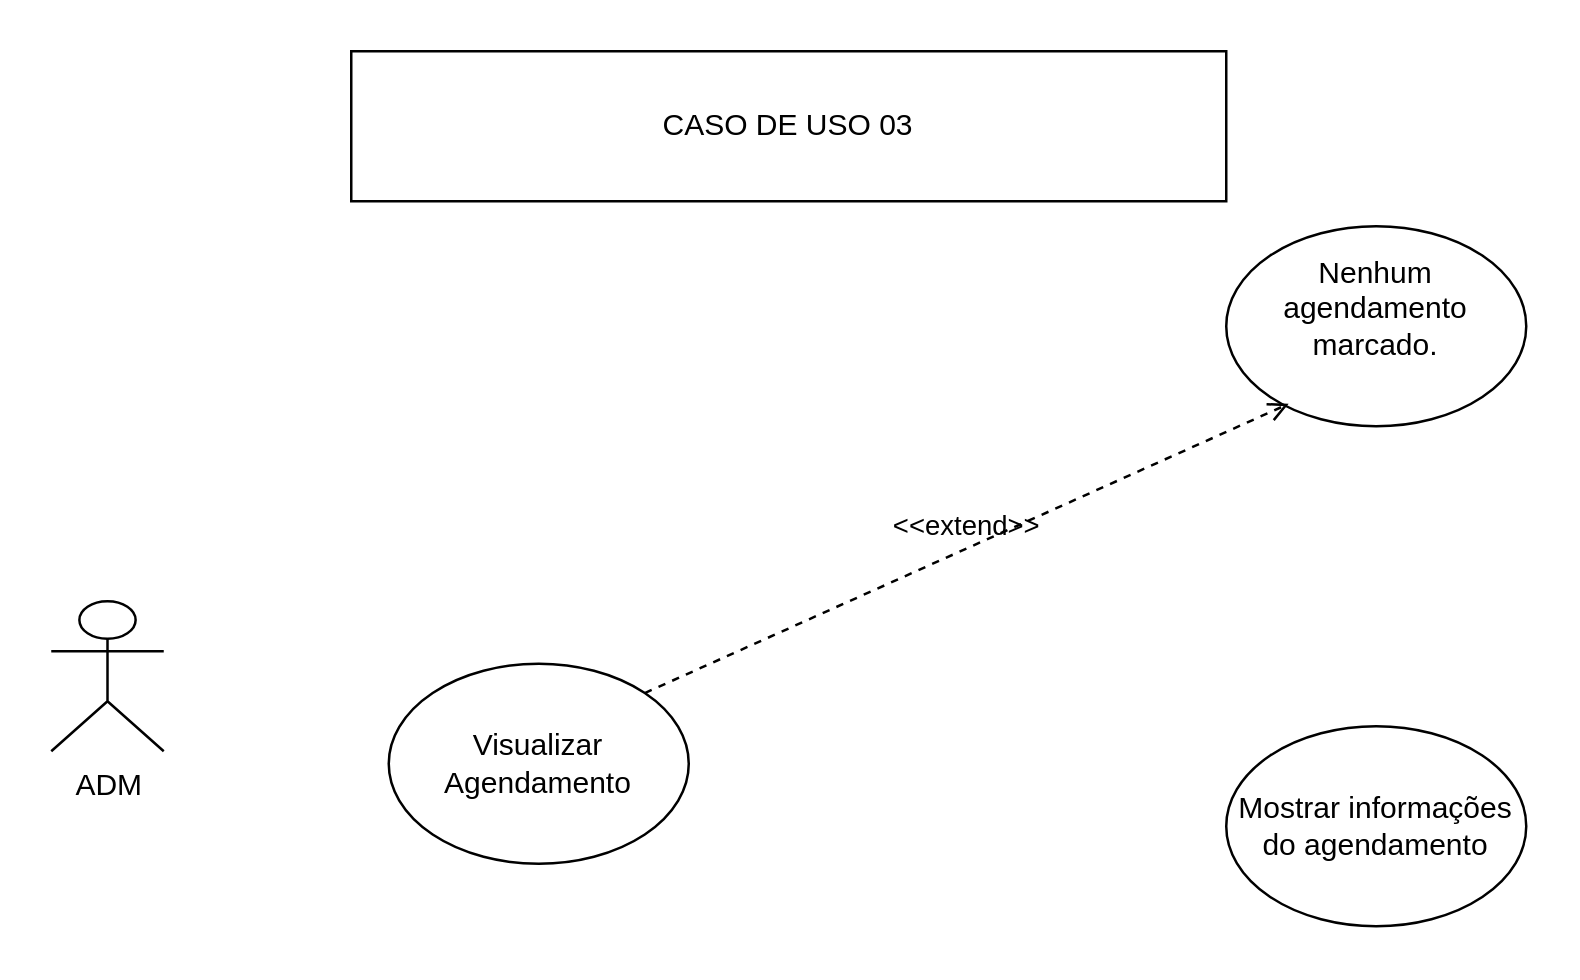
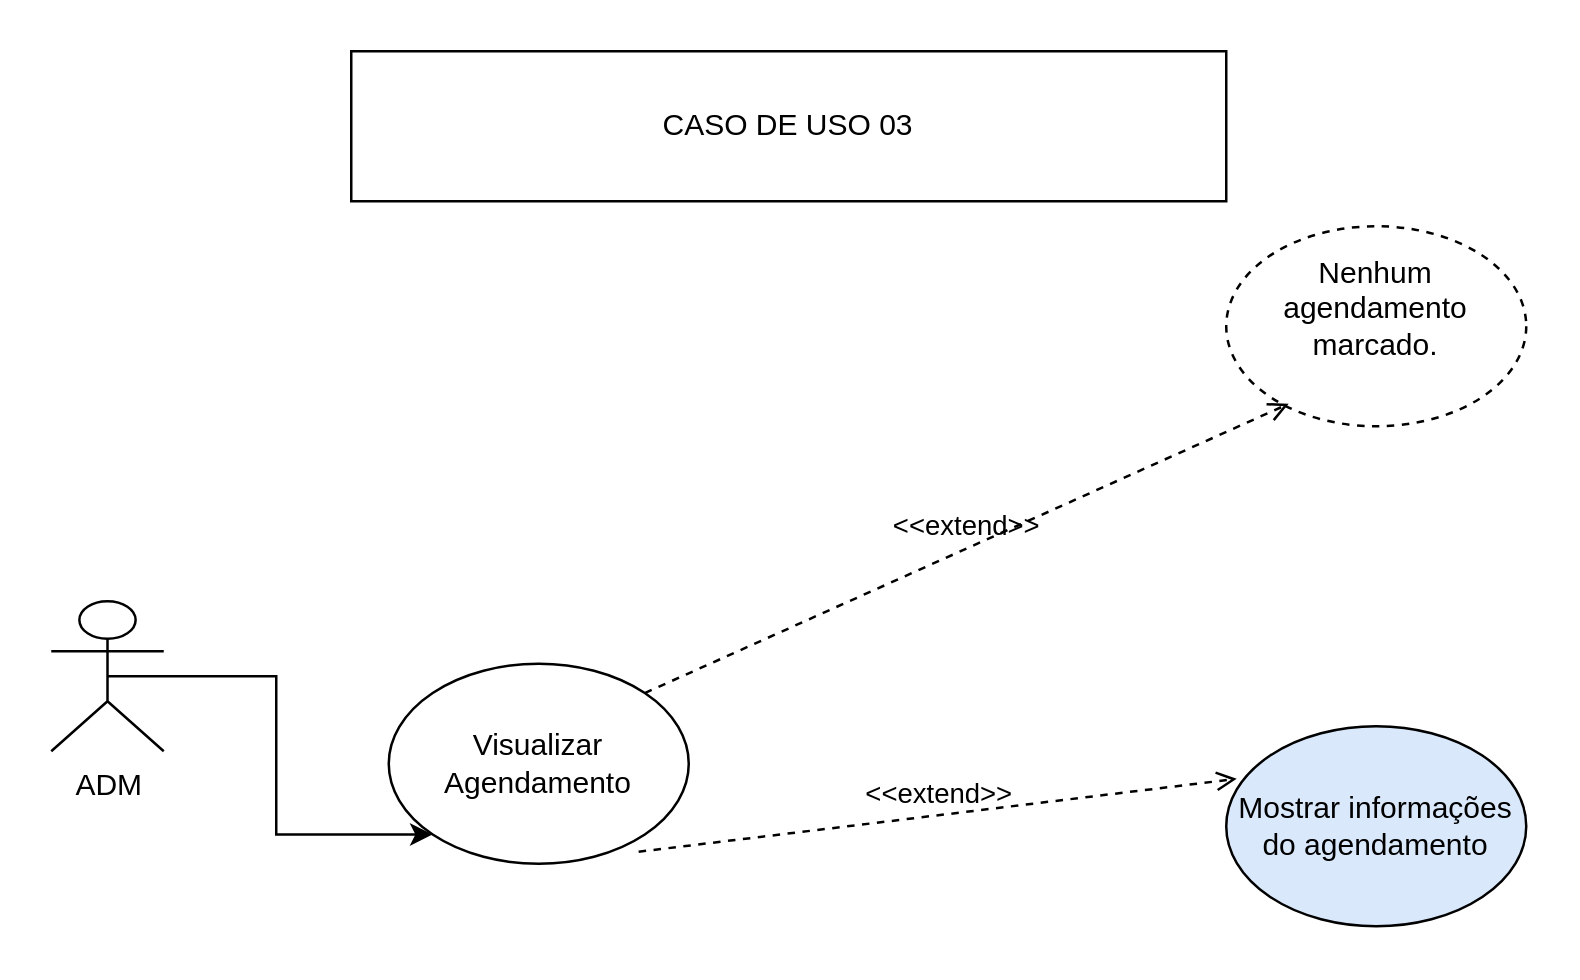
(1376, 326) -> (1376, 326)
none -> (276, 757)
none -> (935, 816)
(1376, 826) -> (1376, 826)
